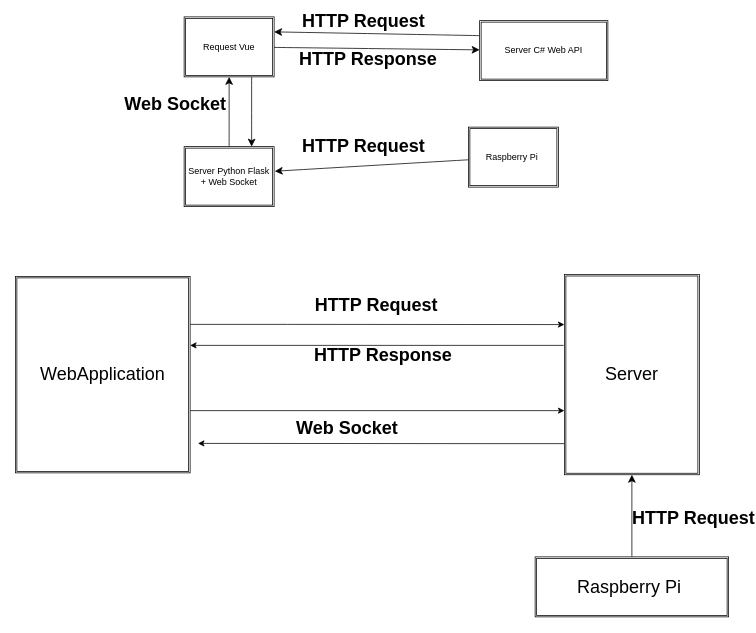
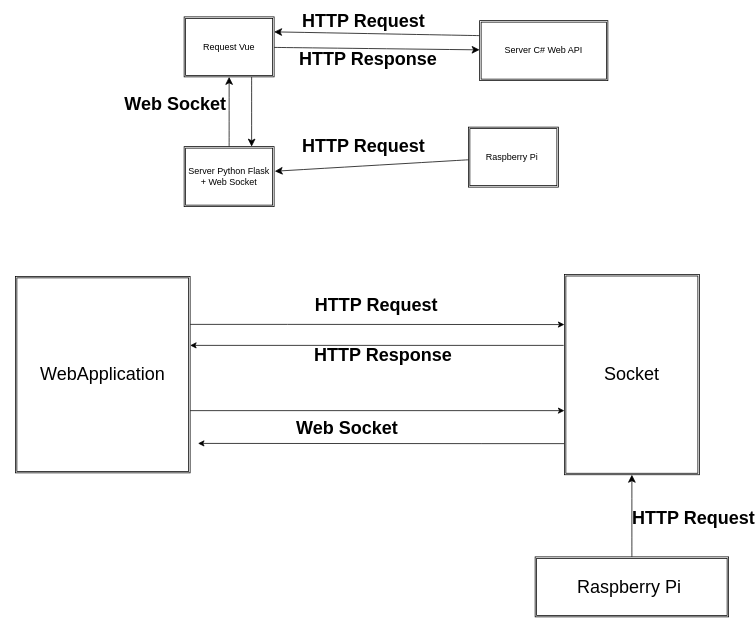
(632, 375) -> (632, 375)
